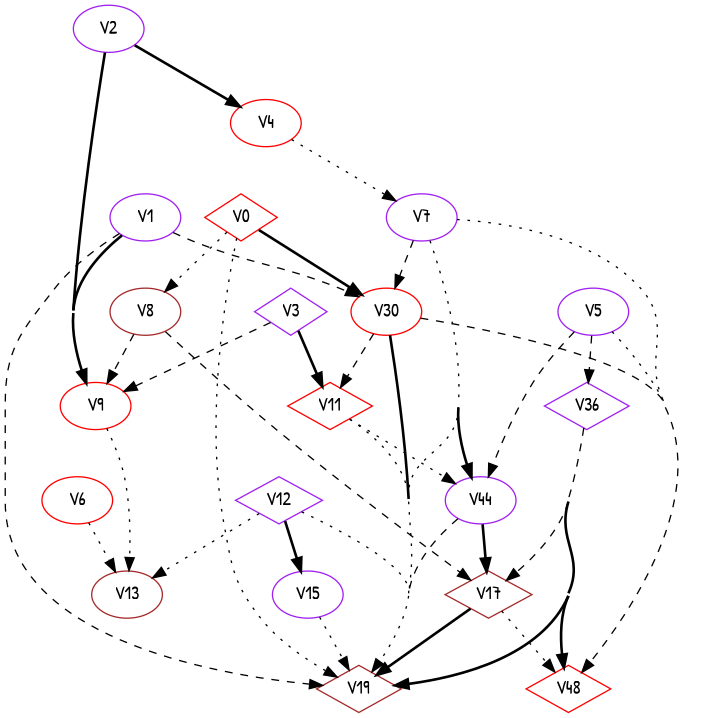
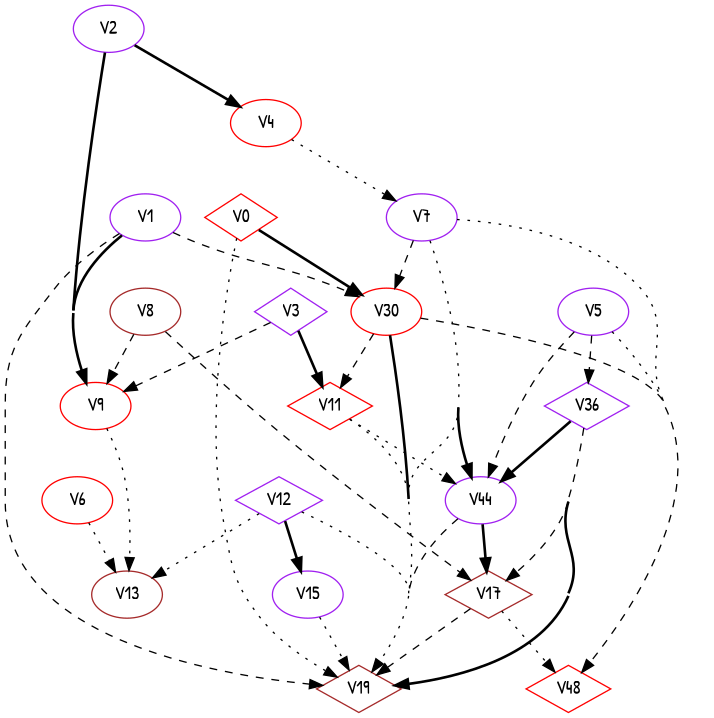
(201, 257) -> none
(562, 625) -> (541, 447)
(429, 638) -> (429, 638)
